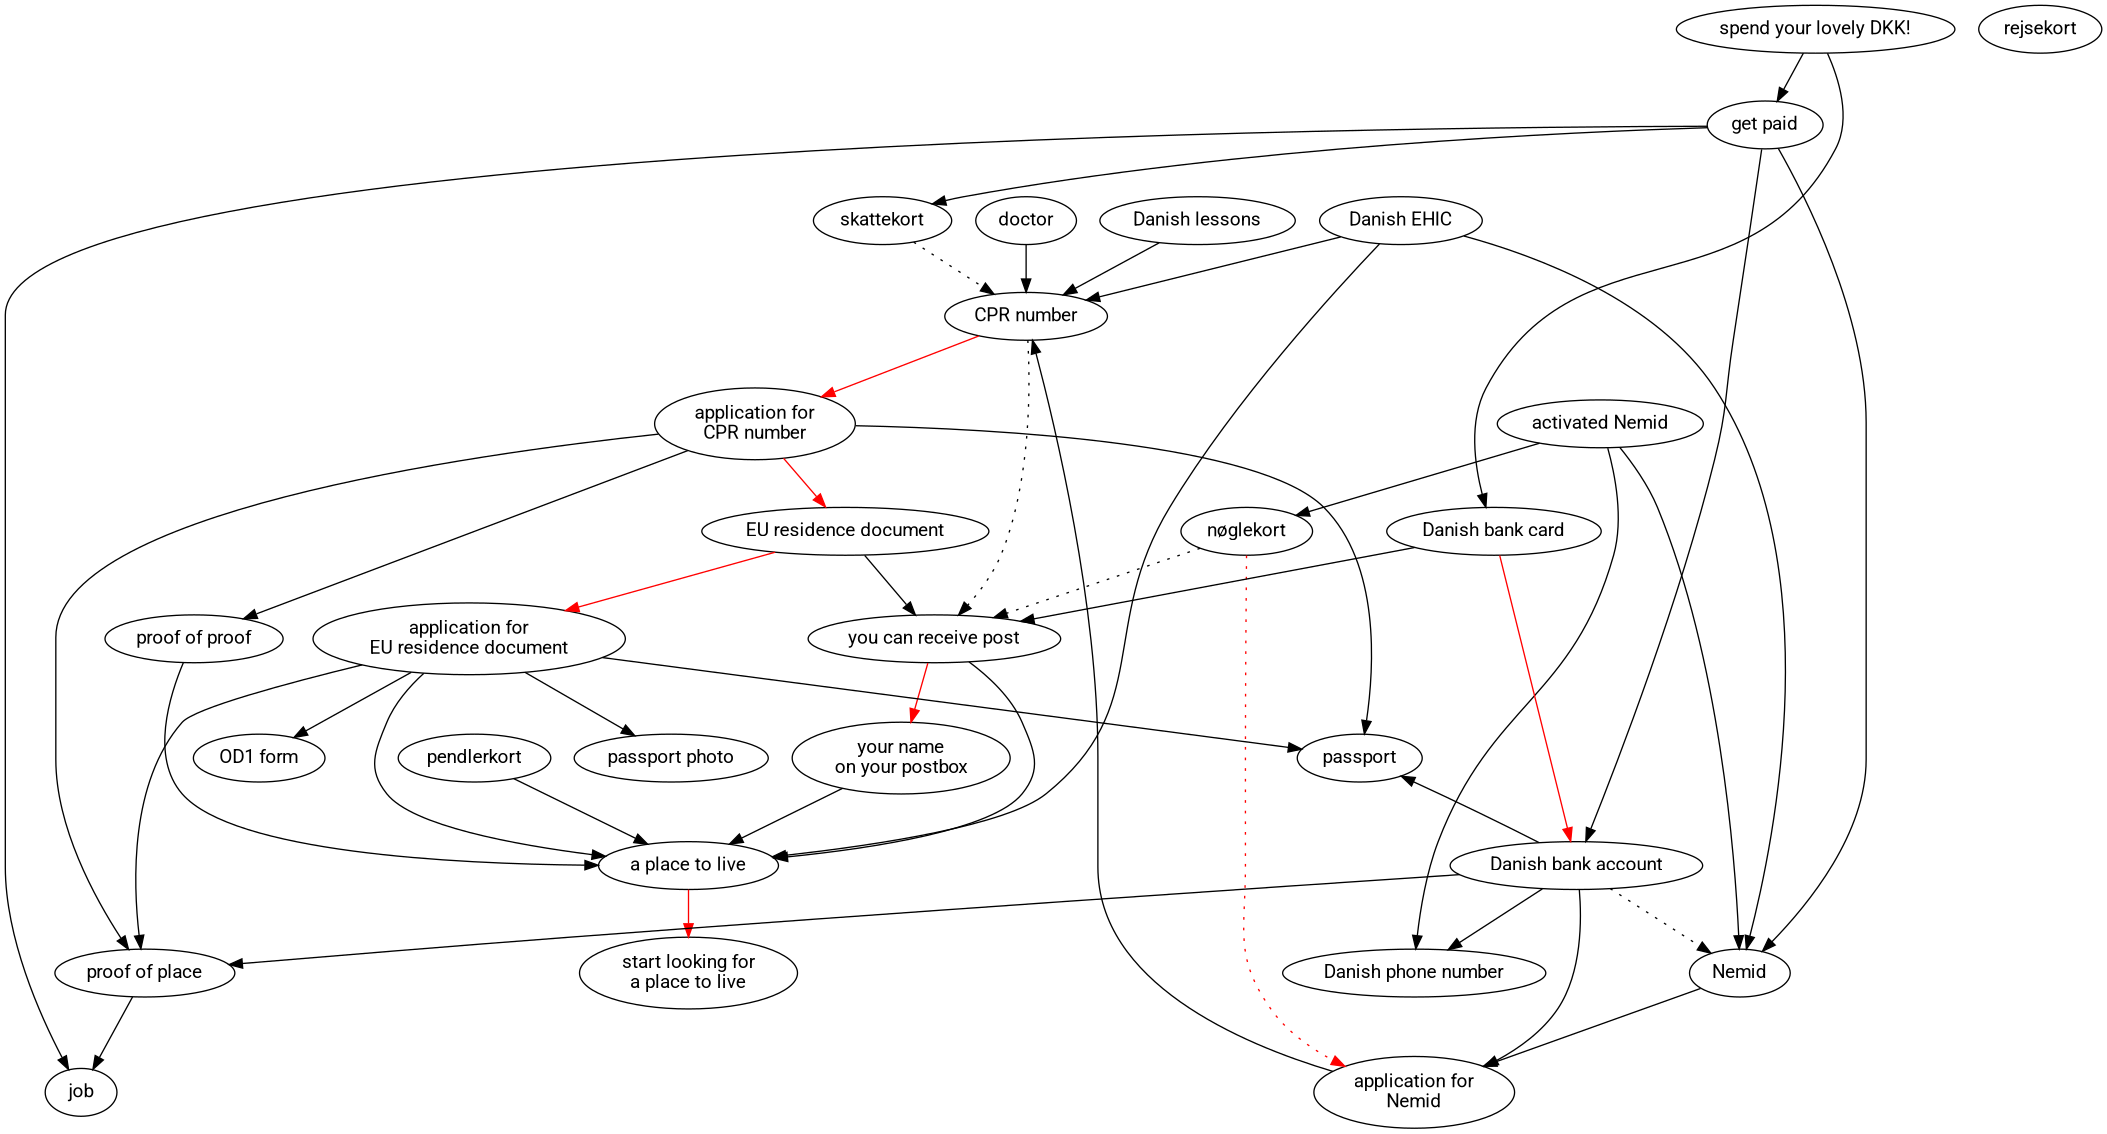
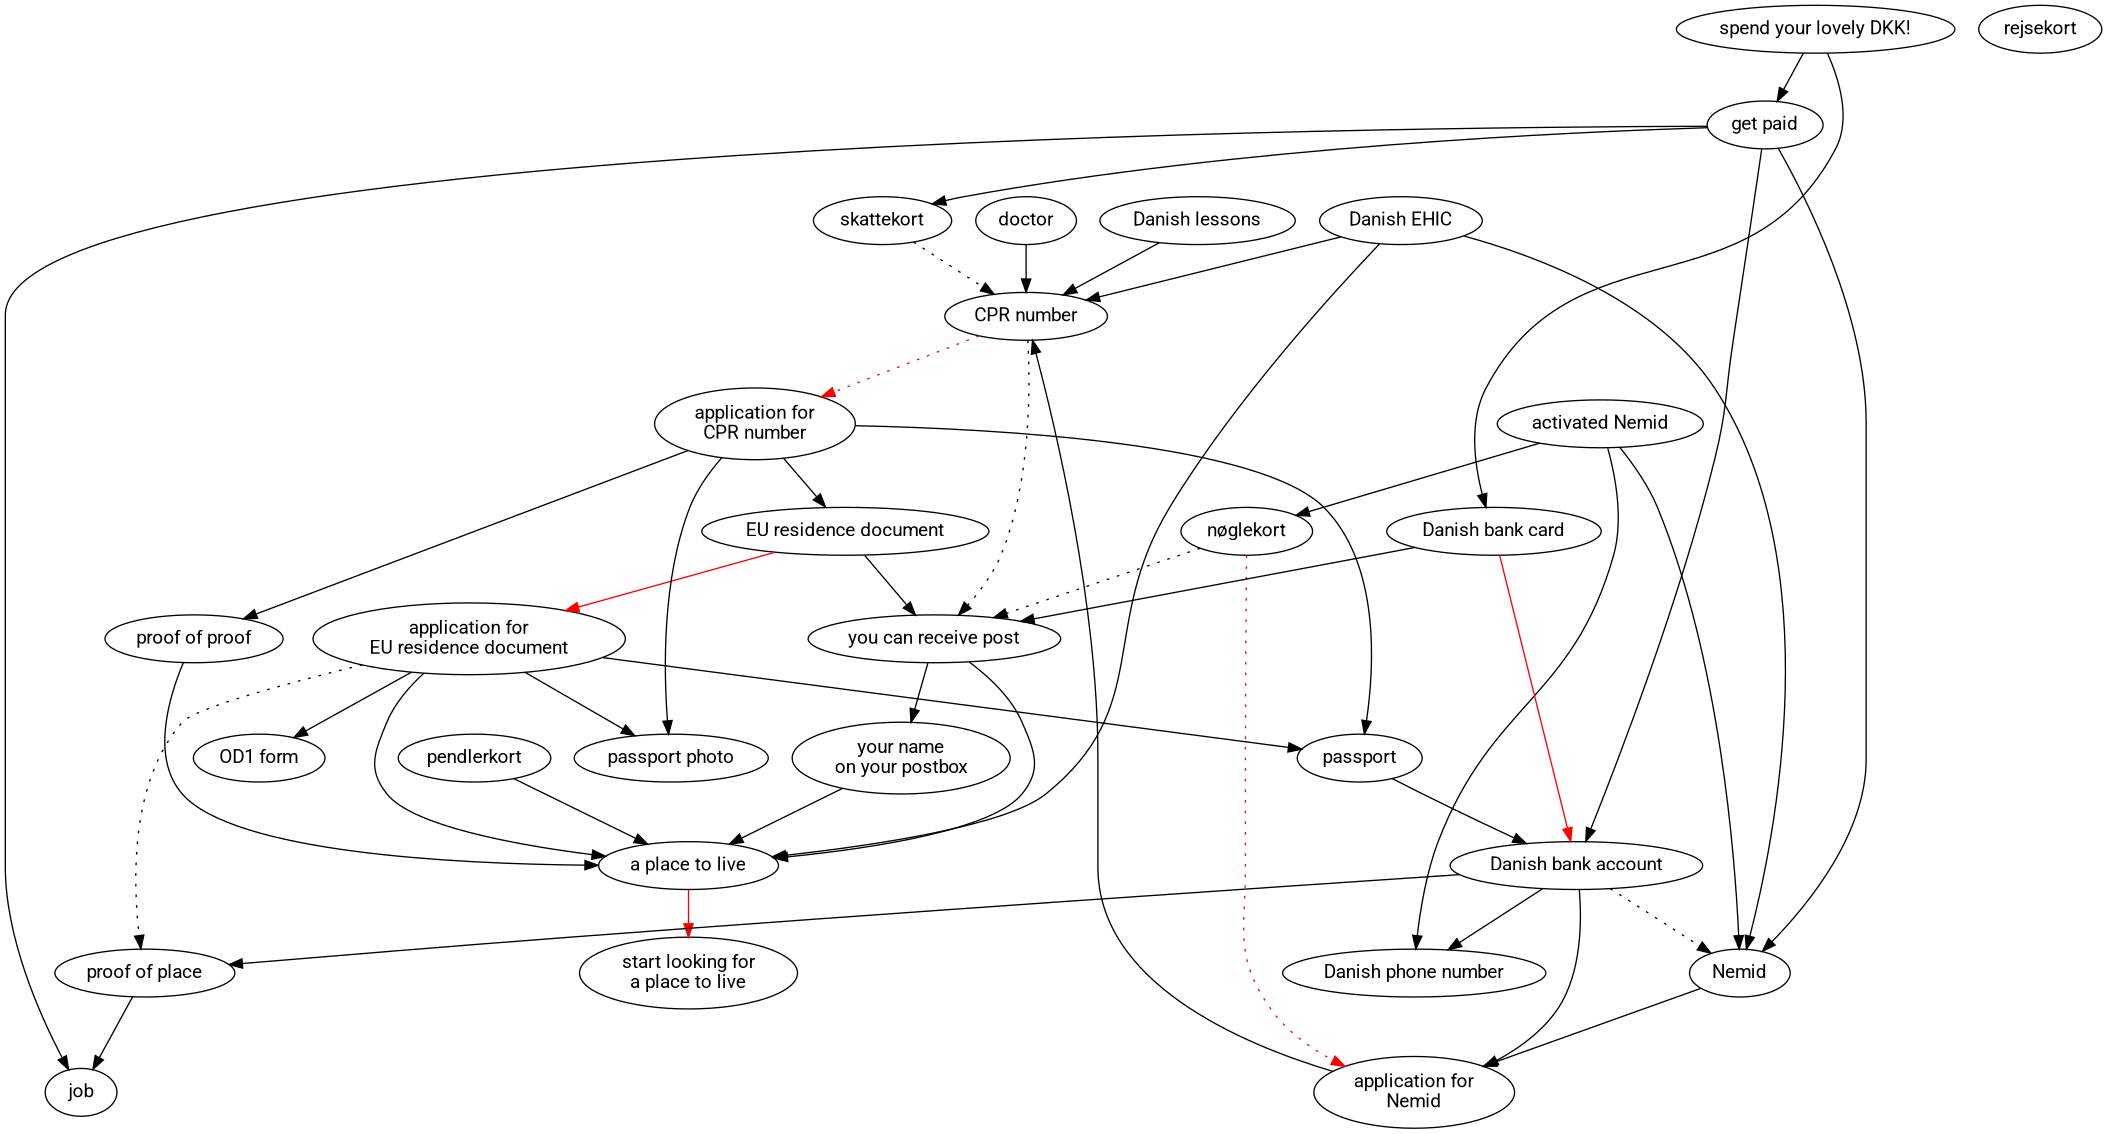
(907, 364) -> (907, 364)
(800, 478) -> (800, 478)
(182, 530) -> (670, 590)
(921, 686) -> (921, 686)
(178, 728) -> (178, 728)
(1477, 812) -> (1444, 804)
